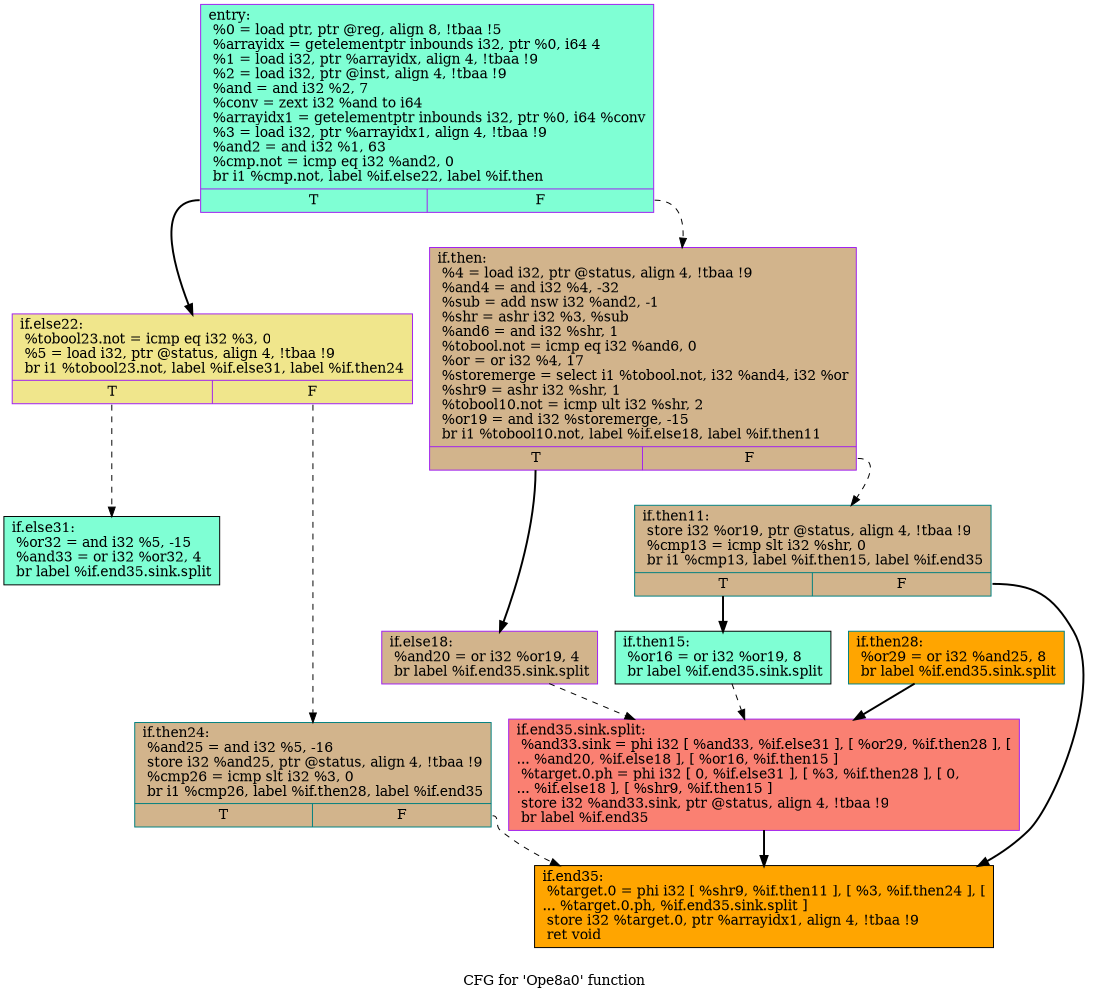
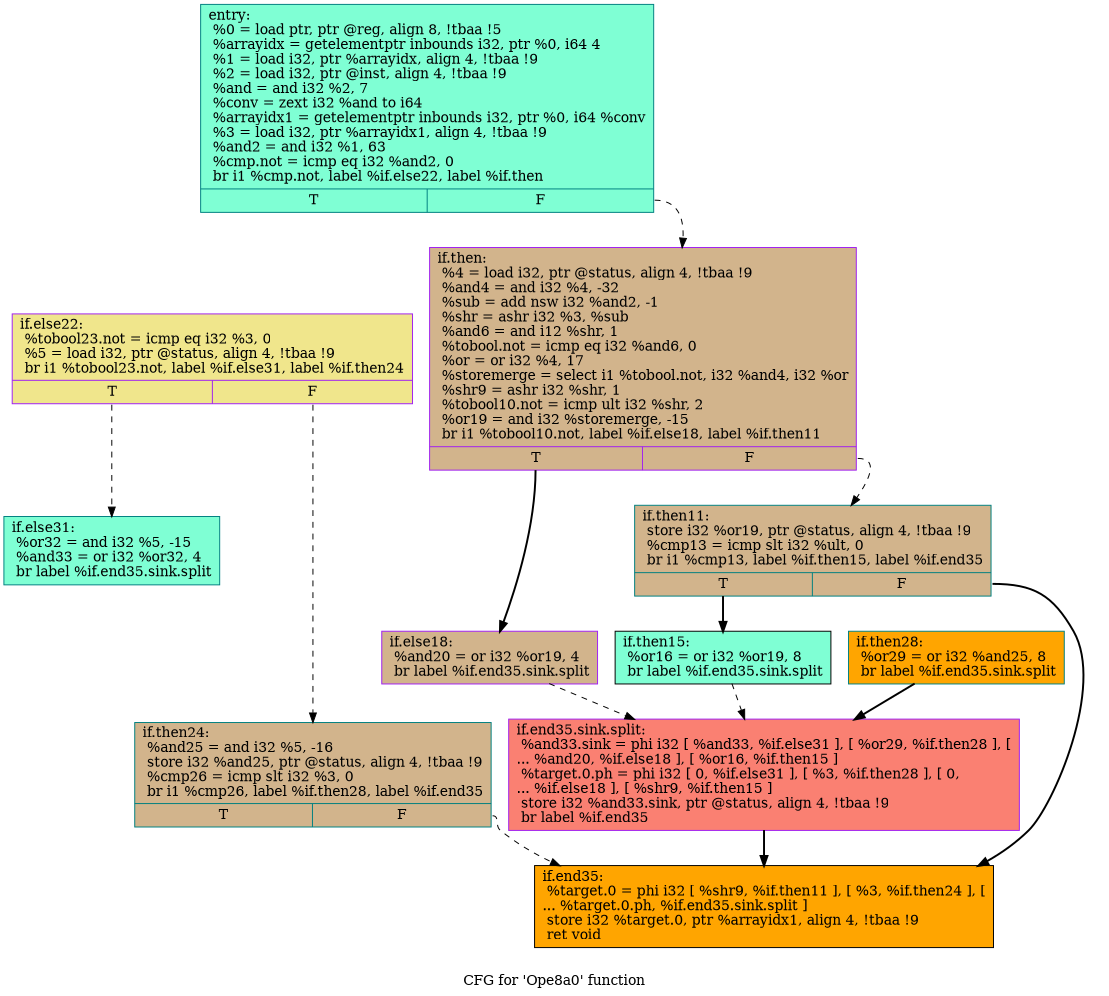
(427, 108) -> (427, 108)
(172, 246) -> none
(528, 332) -> (528, 332)
(754, 546) -> (753, 546)
(112, 551) -> (112, 551)
